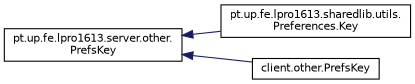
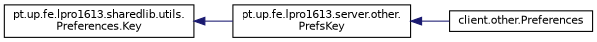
(207, 33) -> (219, 21)
(316, 69) -> (521, 21)
